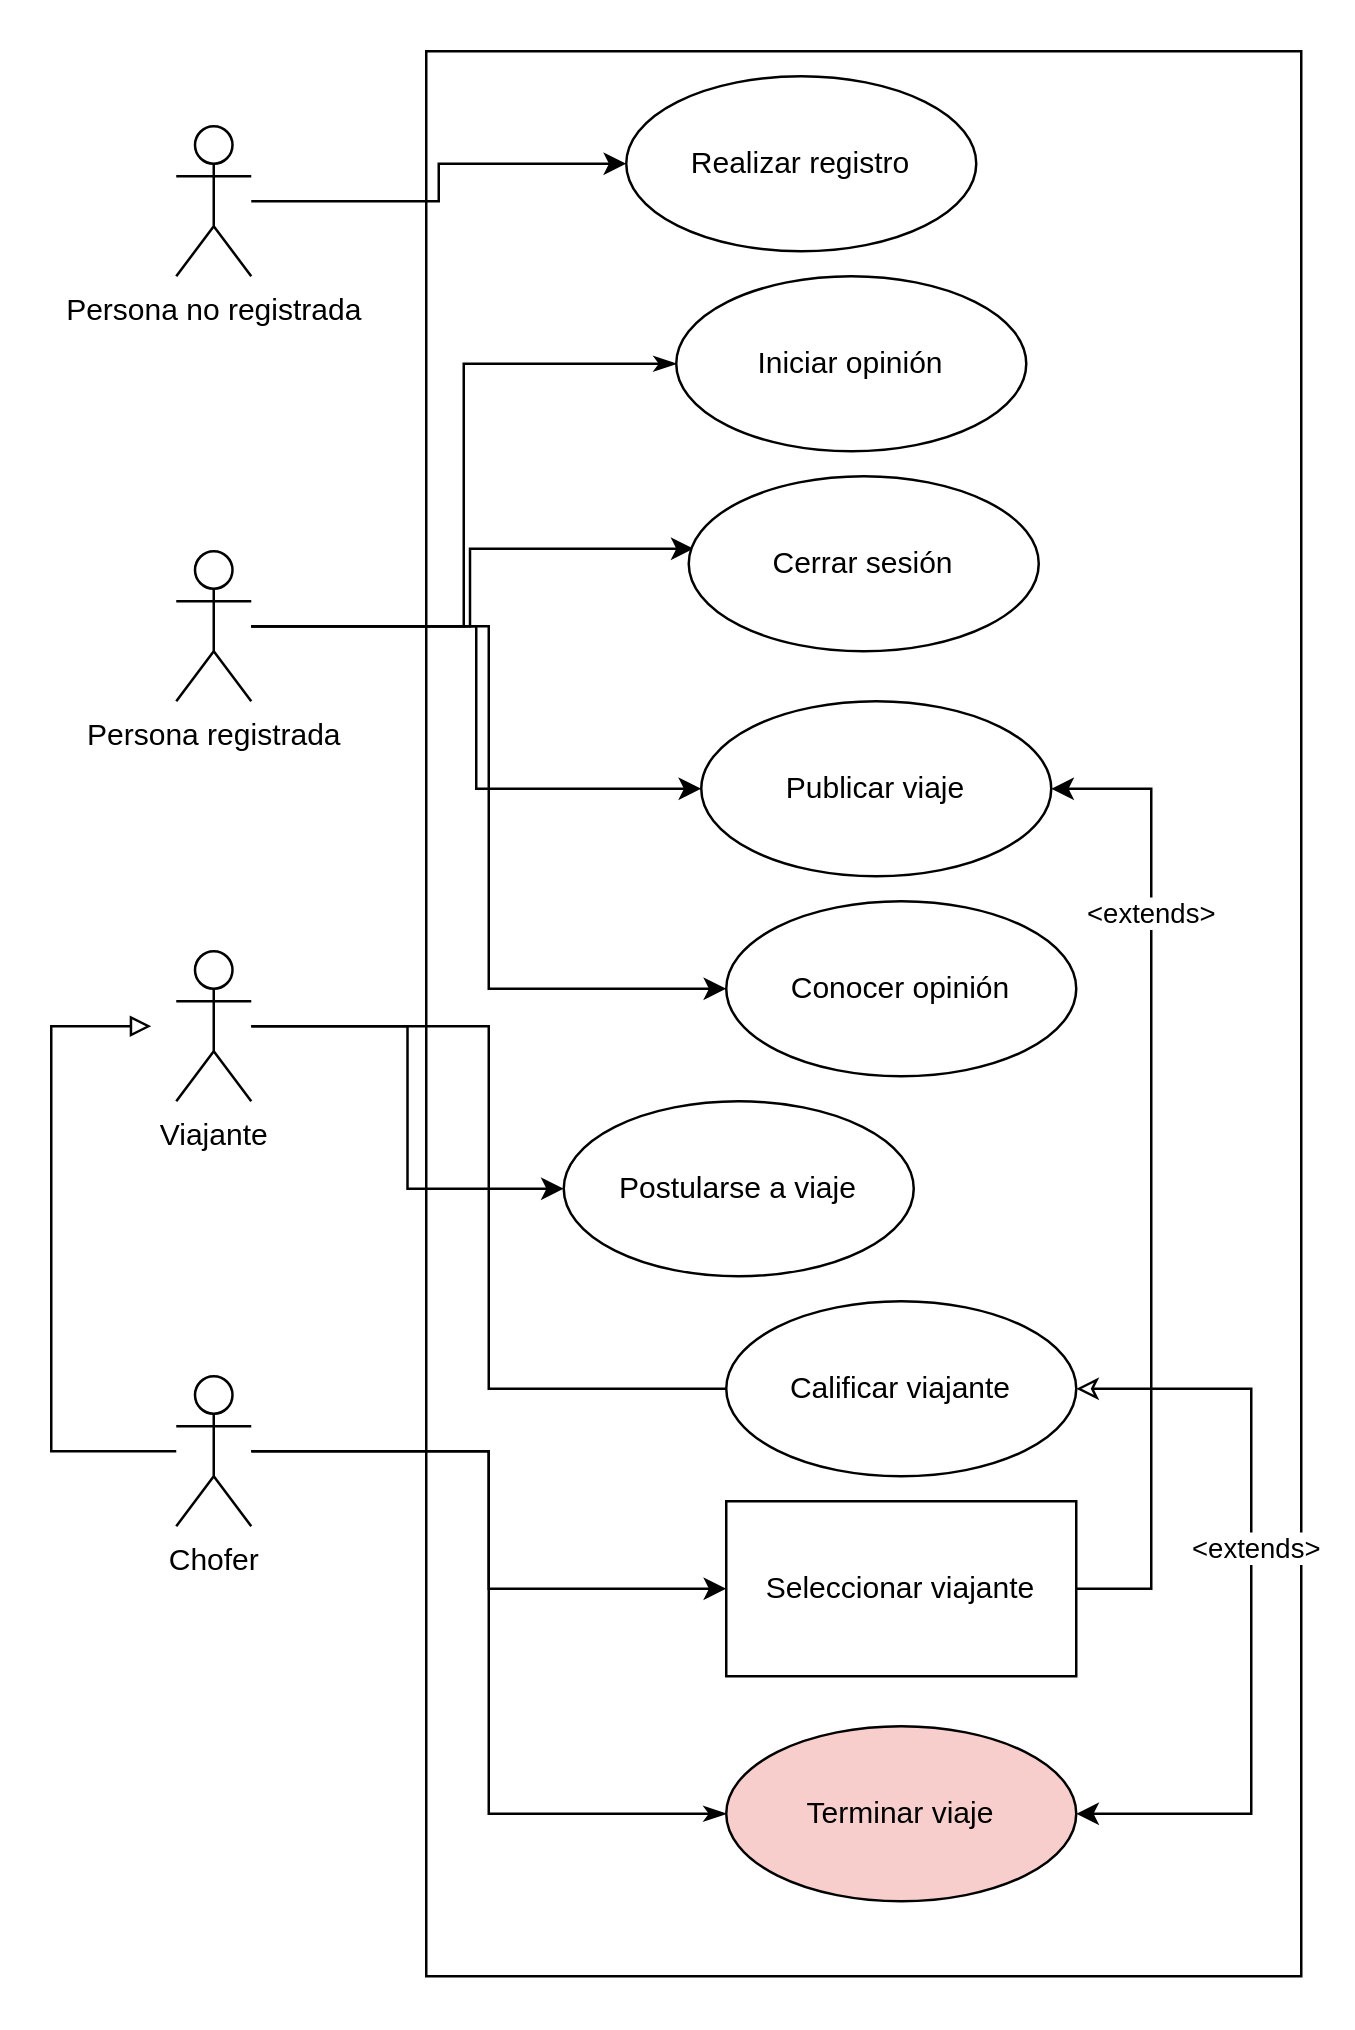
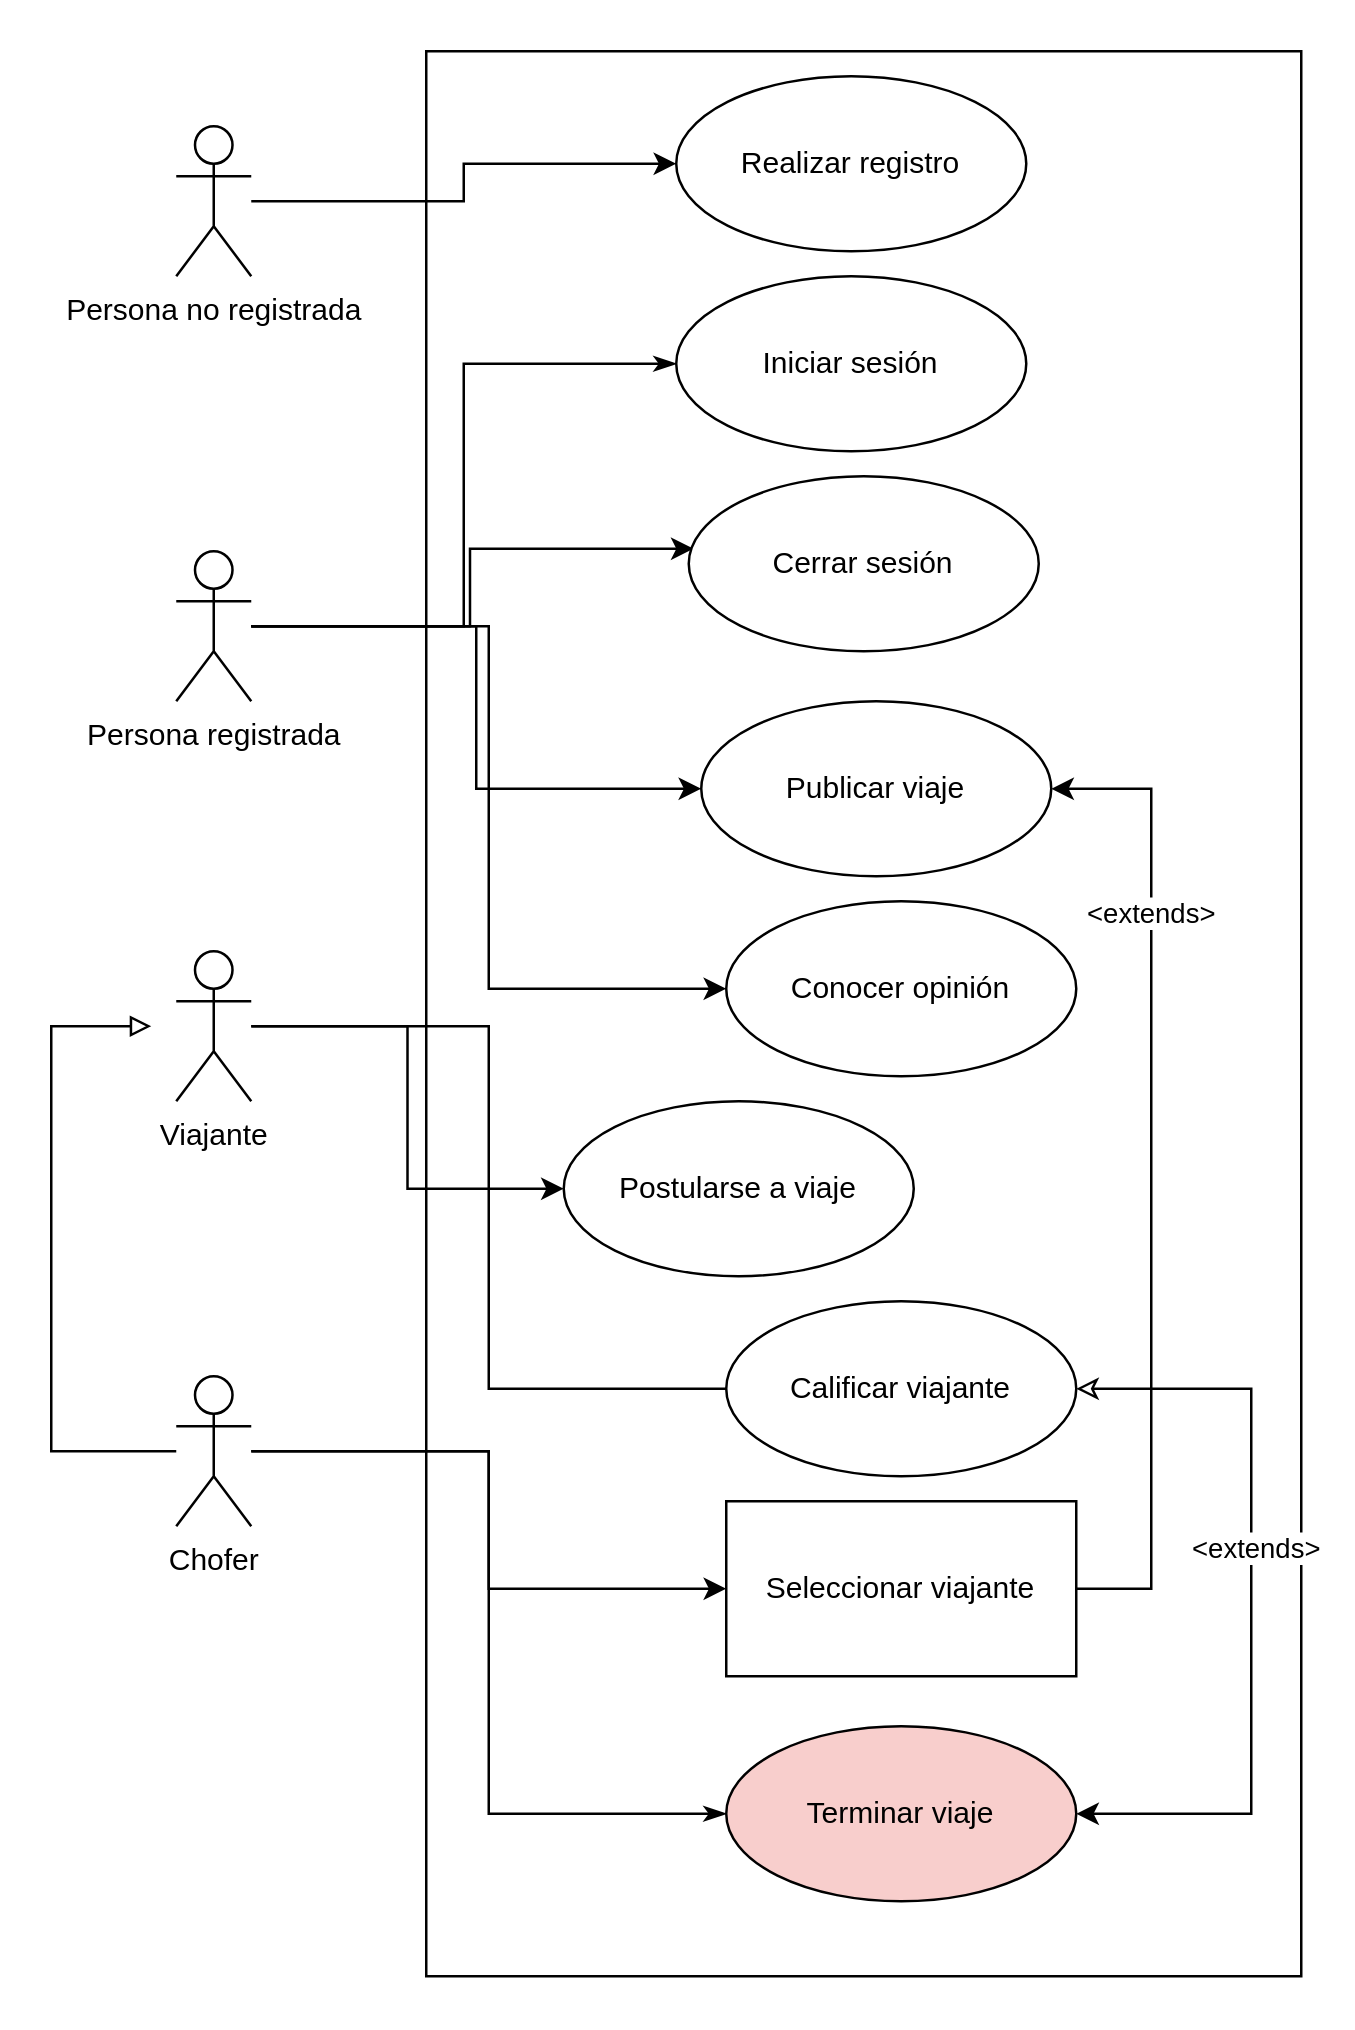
(801, 164) -> (851, 164)
(851, 364) -> (851, 364)
